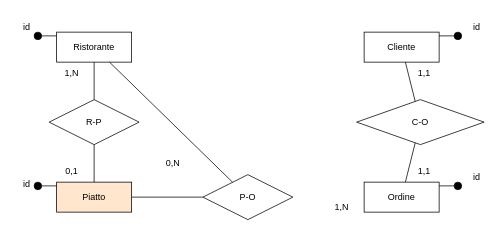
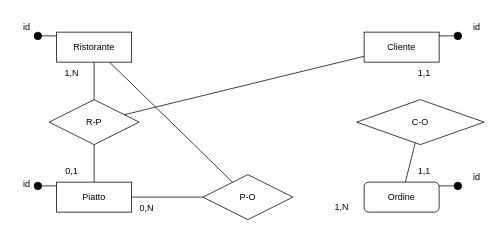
(410, 82) -> (244, 85)
(173, 163) -> (147, 208)
(94, 197) -> (94, 197)
(402, 197) -> (402, 197)
